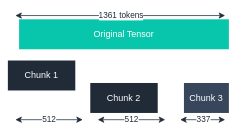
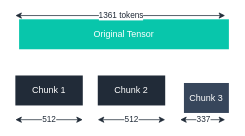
(42, 75) -> (49, 90)
(124, 98) -> (132, 90)
